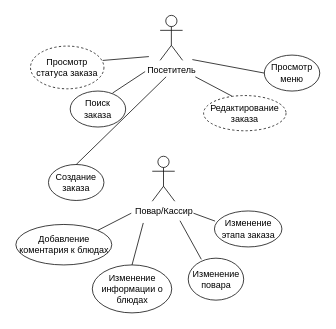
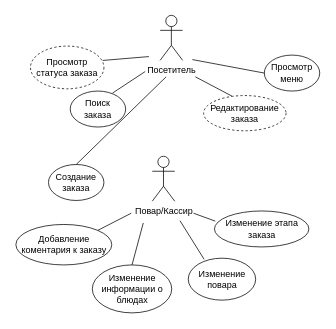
(248, 229) -> (262, 229)
(64, 245) -> (64, 245)
(216, 279) -> (222, 279)
